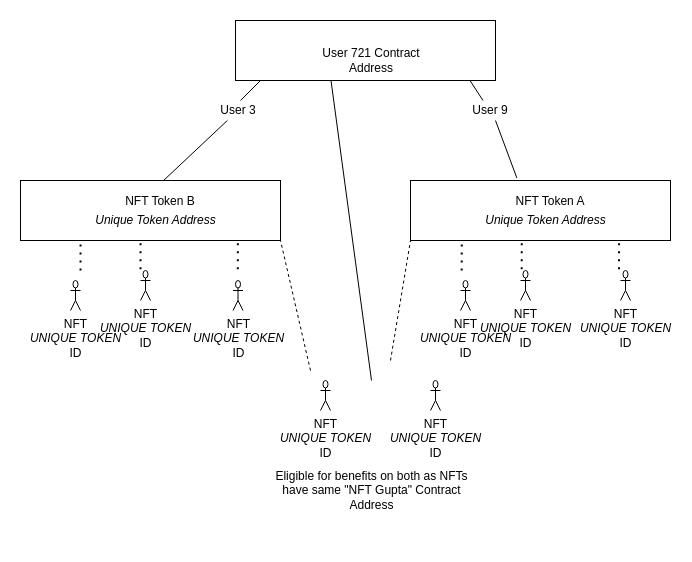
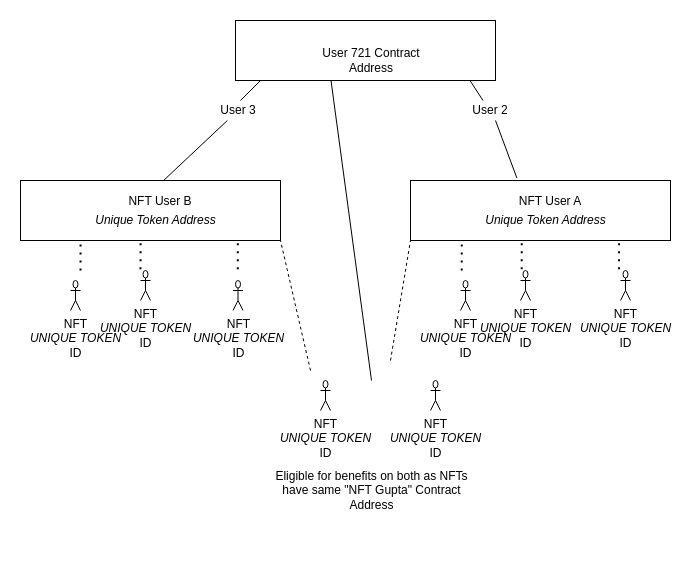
(491, 111) -> (491, 111)
(161, 202) -> (161, 202)
(551, 202) -> (551, 202)
